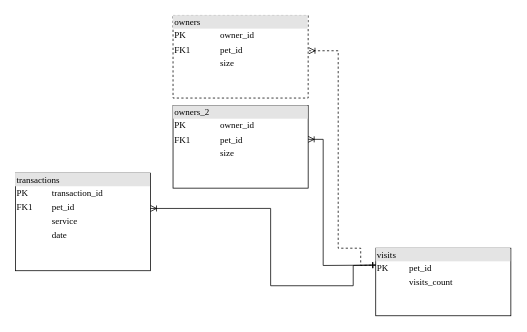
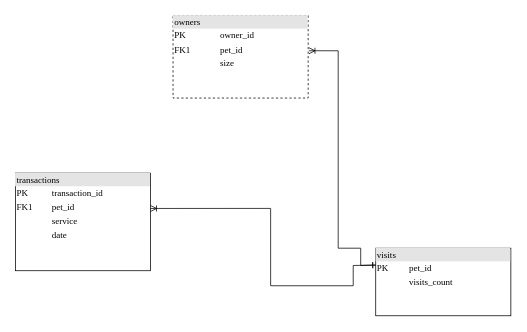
(240, 147) -> none
(338, 154) -> (338, 154)
(323, 208) -> none
